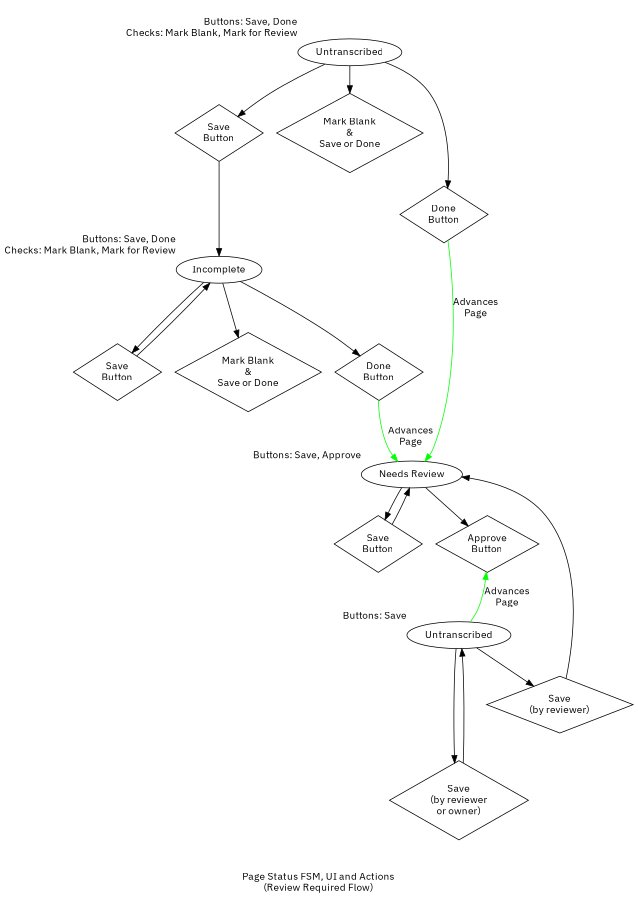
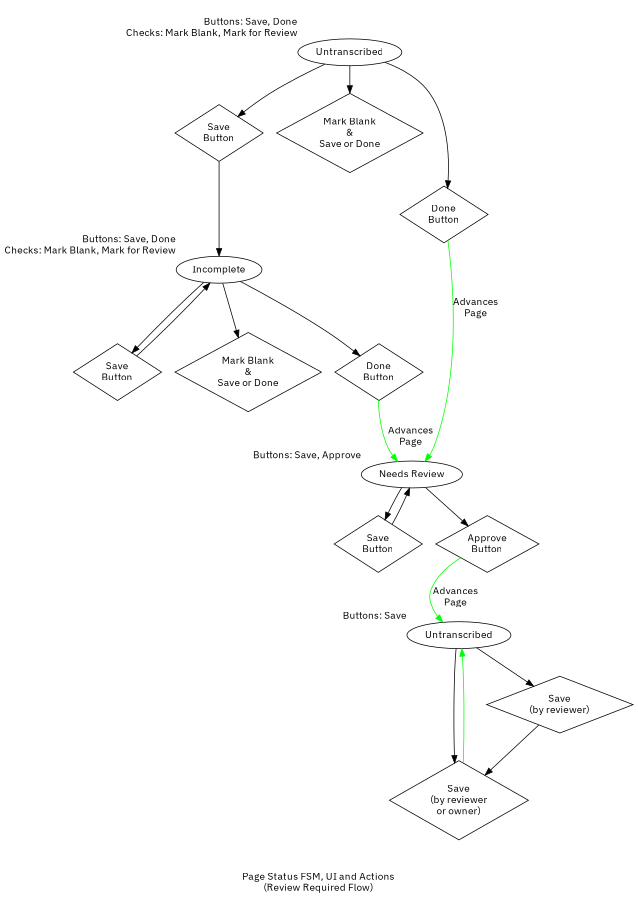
(565, 552) -> (515, 747)
(481, 602) -> (434, 583)
(464, 710) -> (464, 710)
